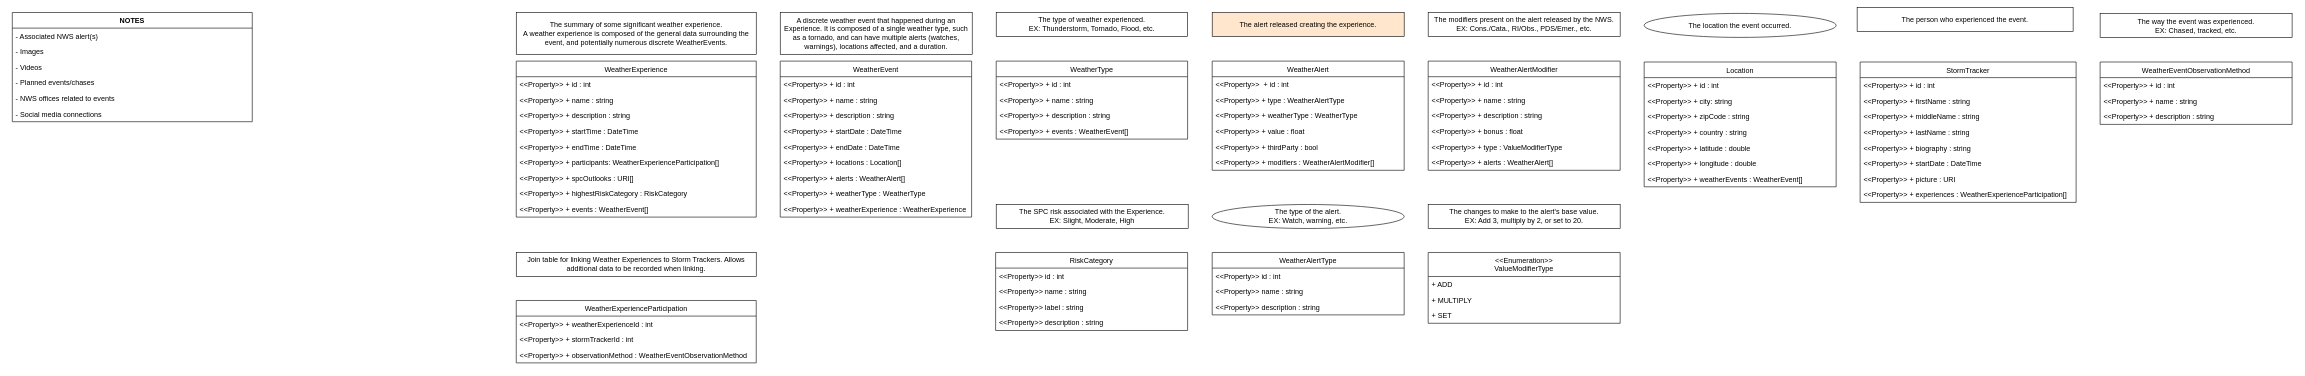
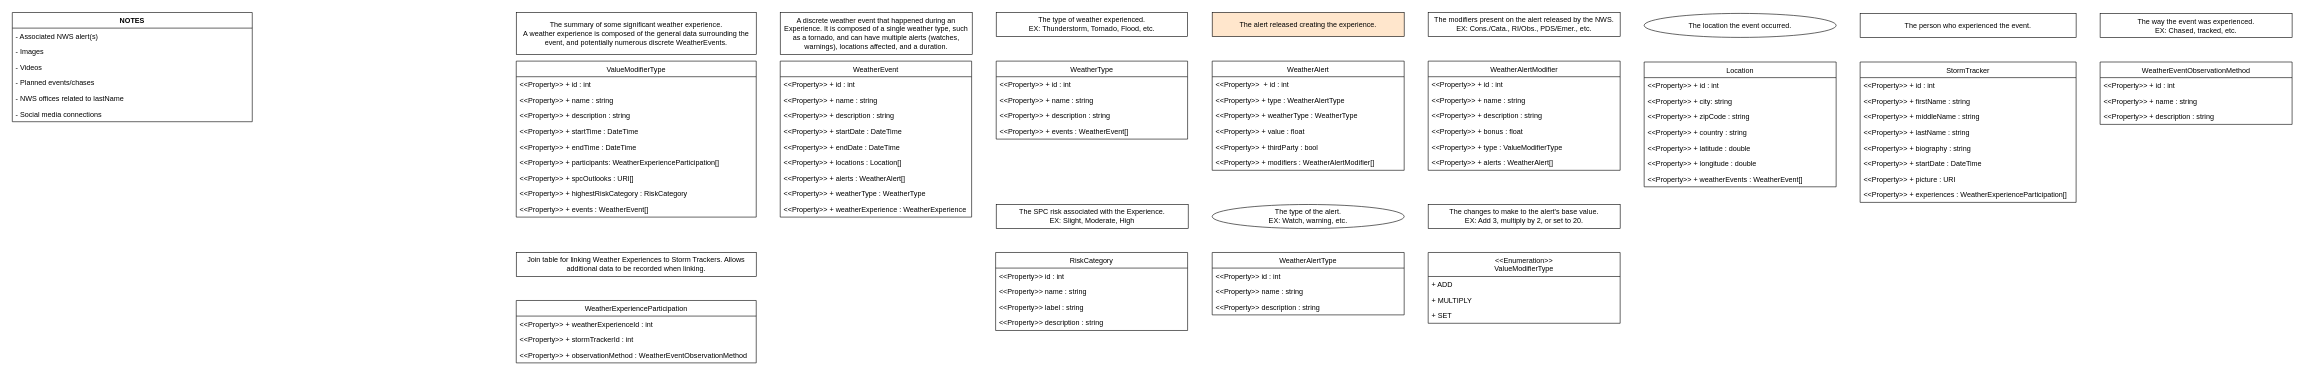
(1965, 19) -> (1968, 25)
(636, 69) -> (636, 69)
(72, 98) -> (75, 98)
